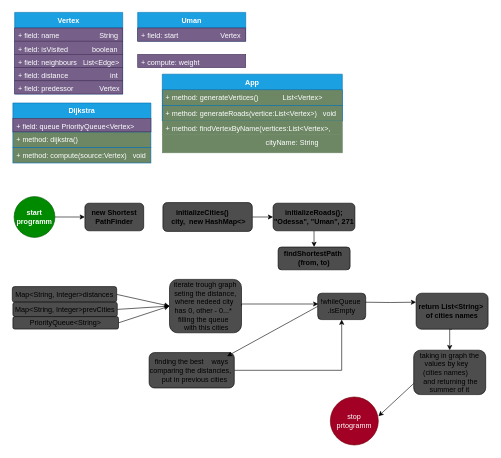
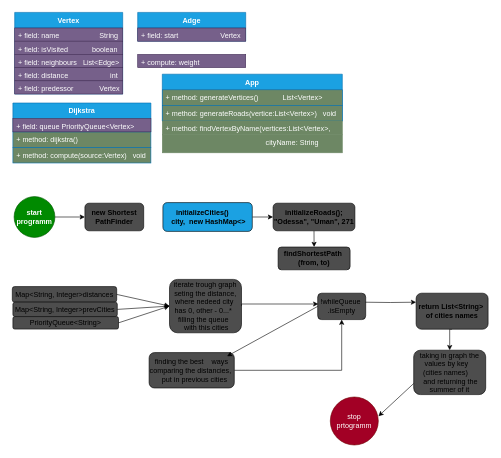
(191, 20) -> (191, 20)
(208, 217) -> (208, 217)
